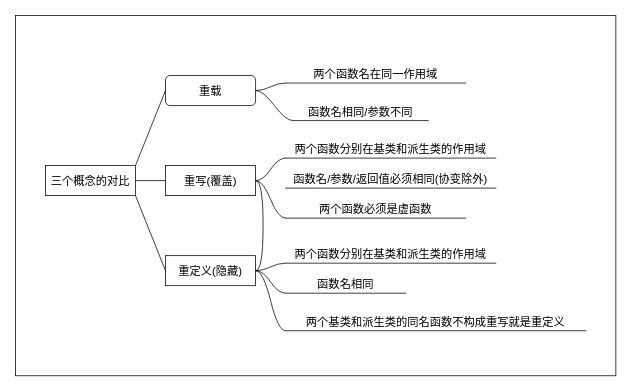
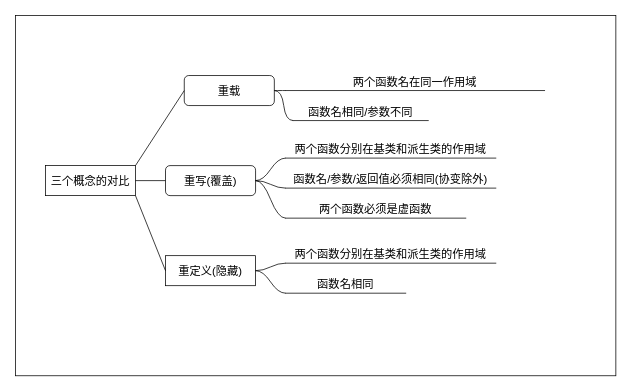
(375, 72) -> (415, 75)
(210, 90) -> (229, 90)
(210, 180) -> (210, 180)
(263, 225) -> (272, 185)
(271, 303) -> none
(435, 319) -> none
